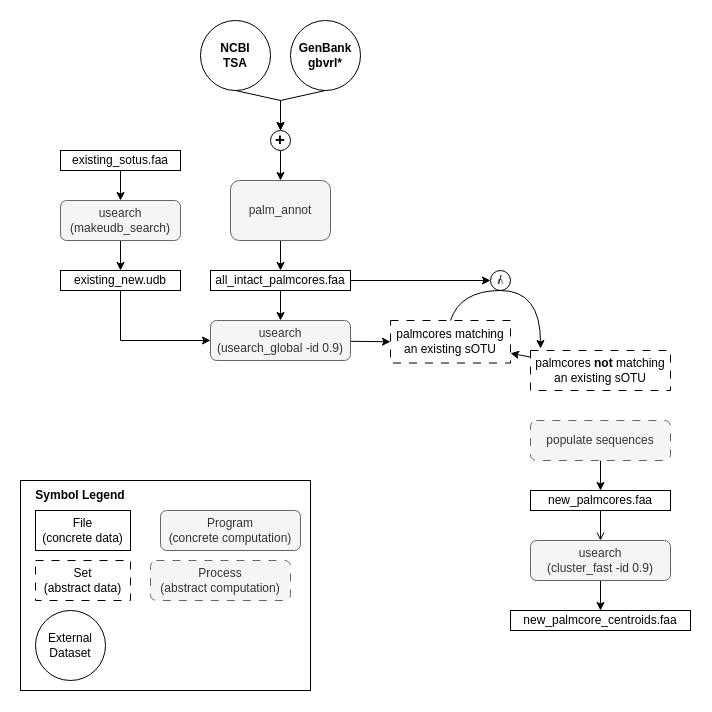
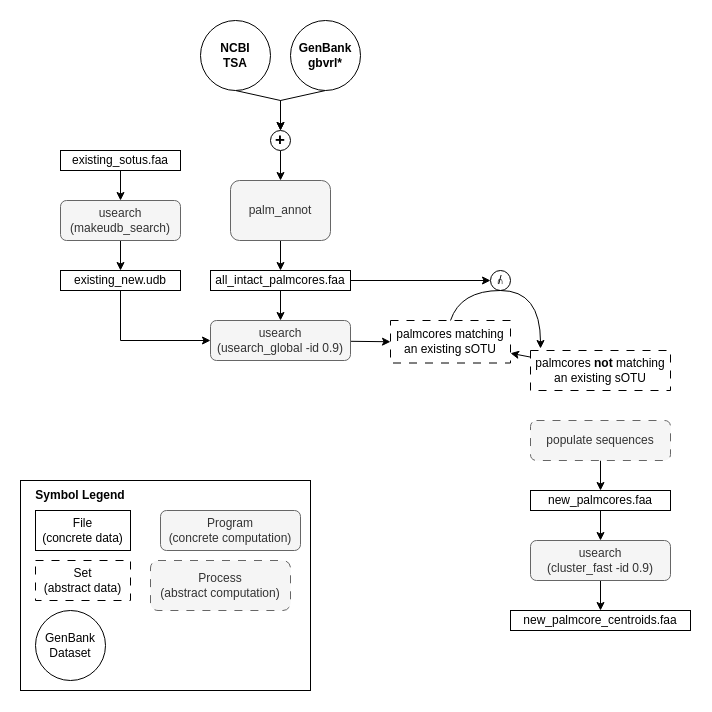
(601, 534) -> (601, 532)
(221, 581) -> (221, 586)
(71, 646) -> (71, 646)
